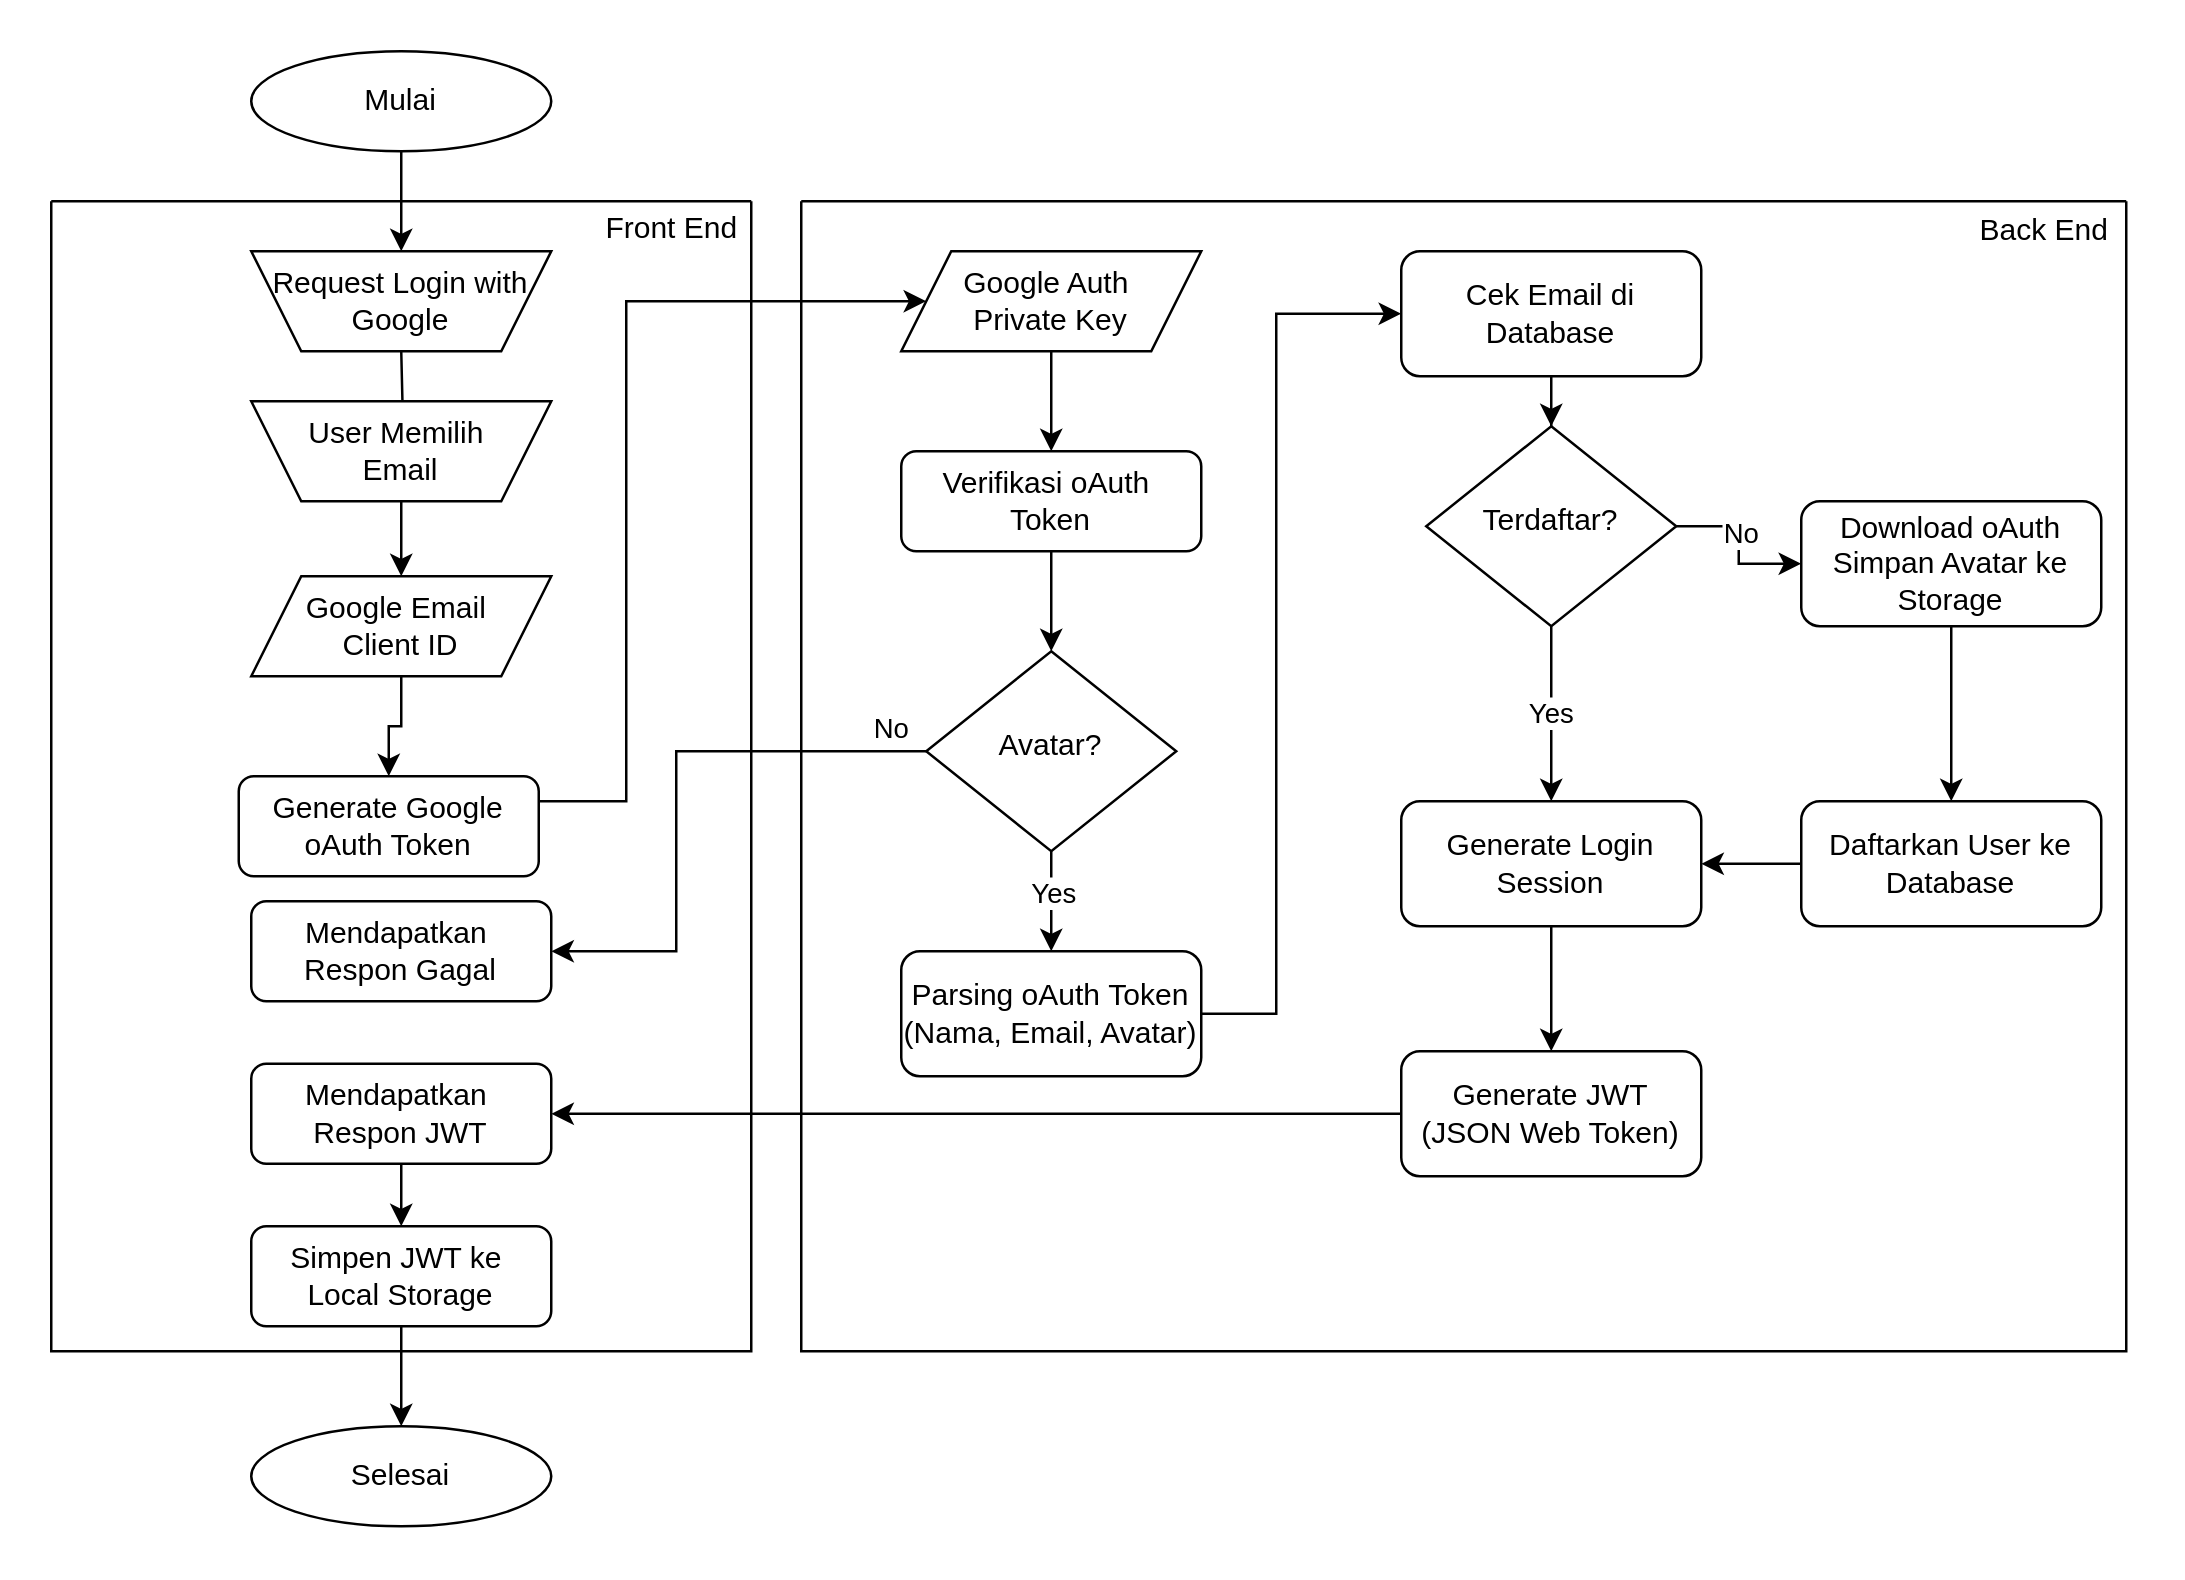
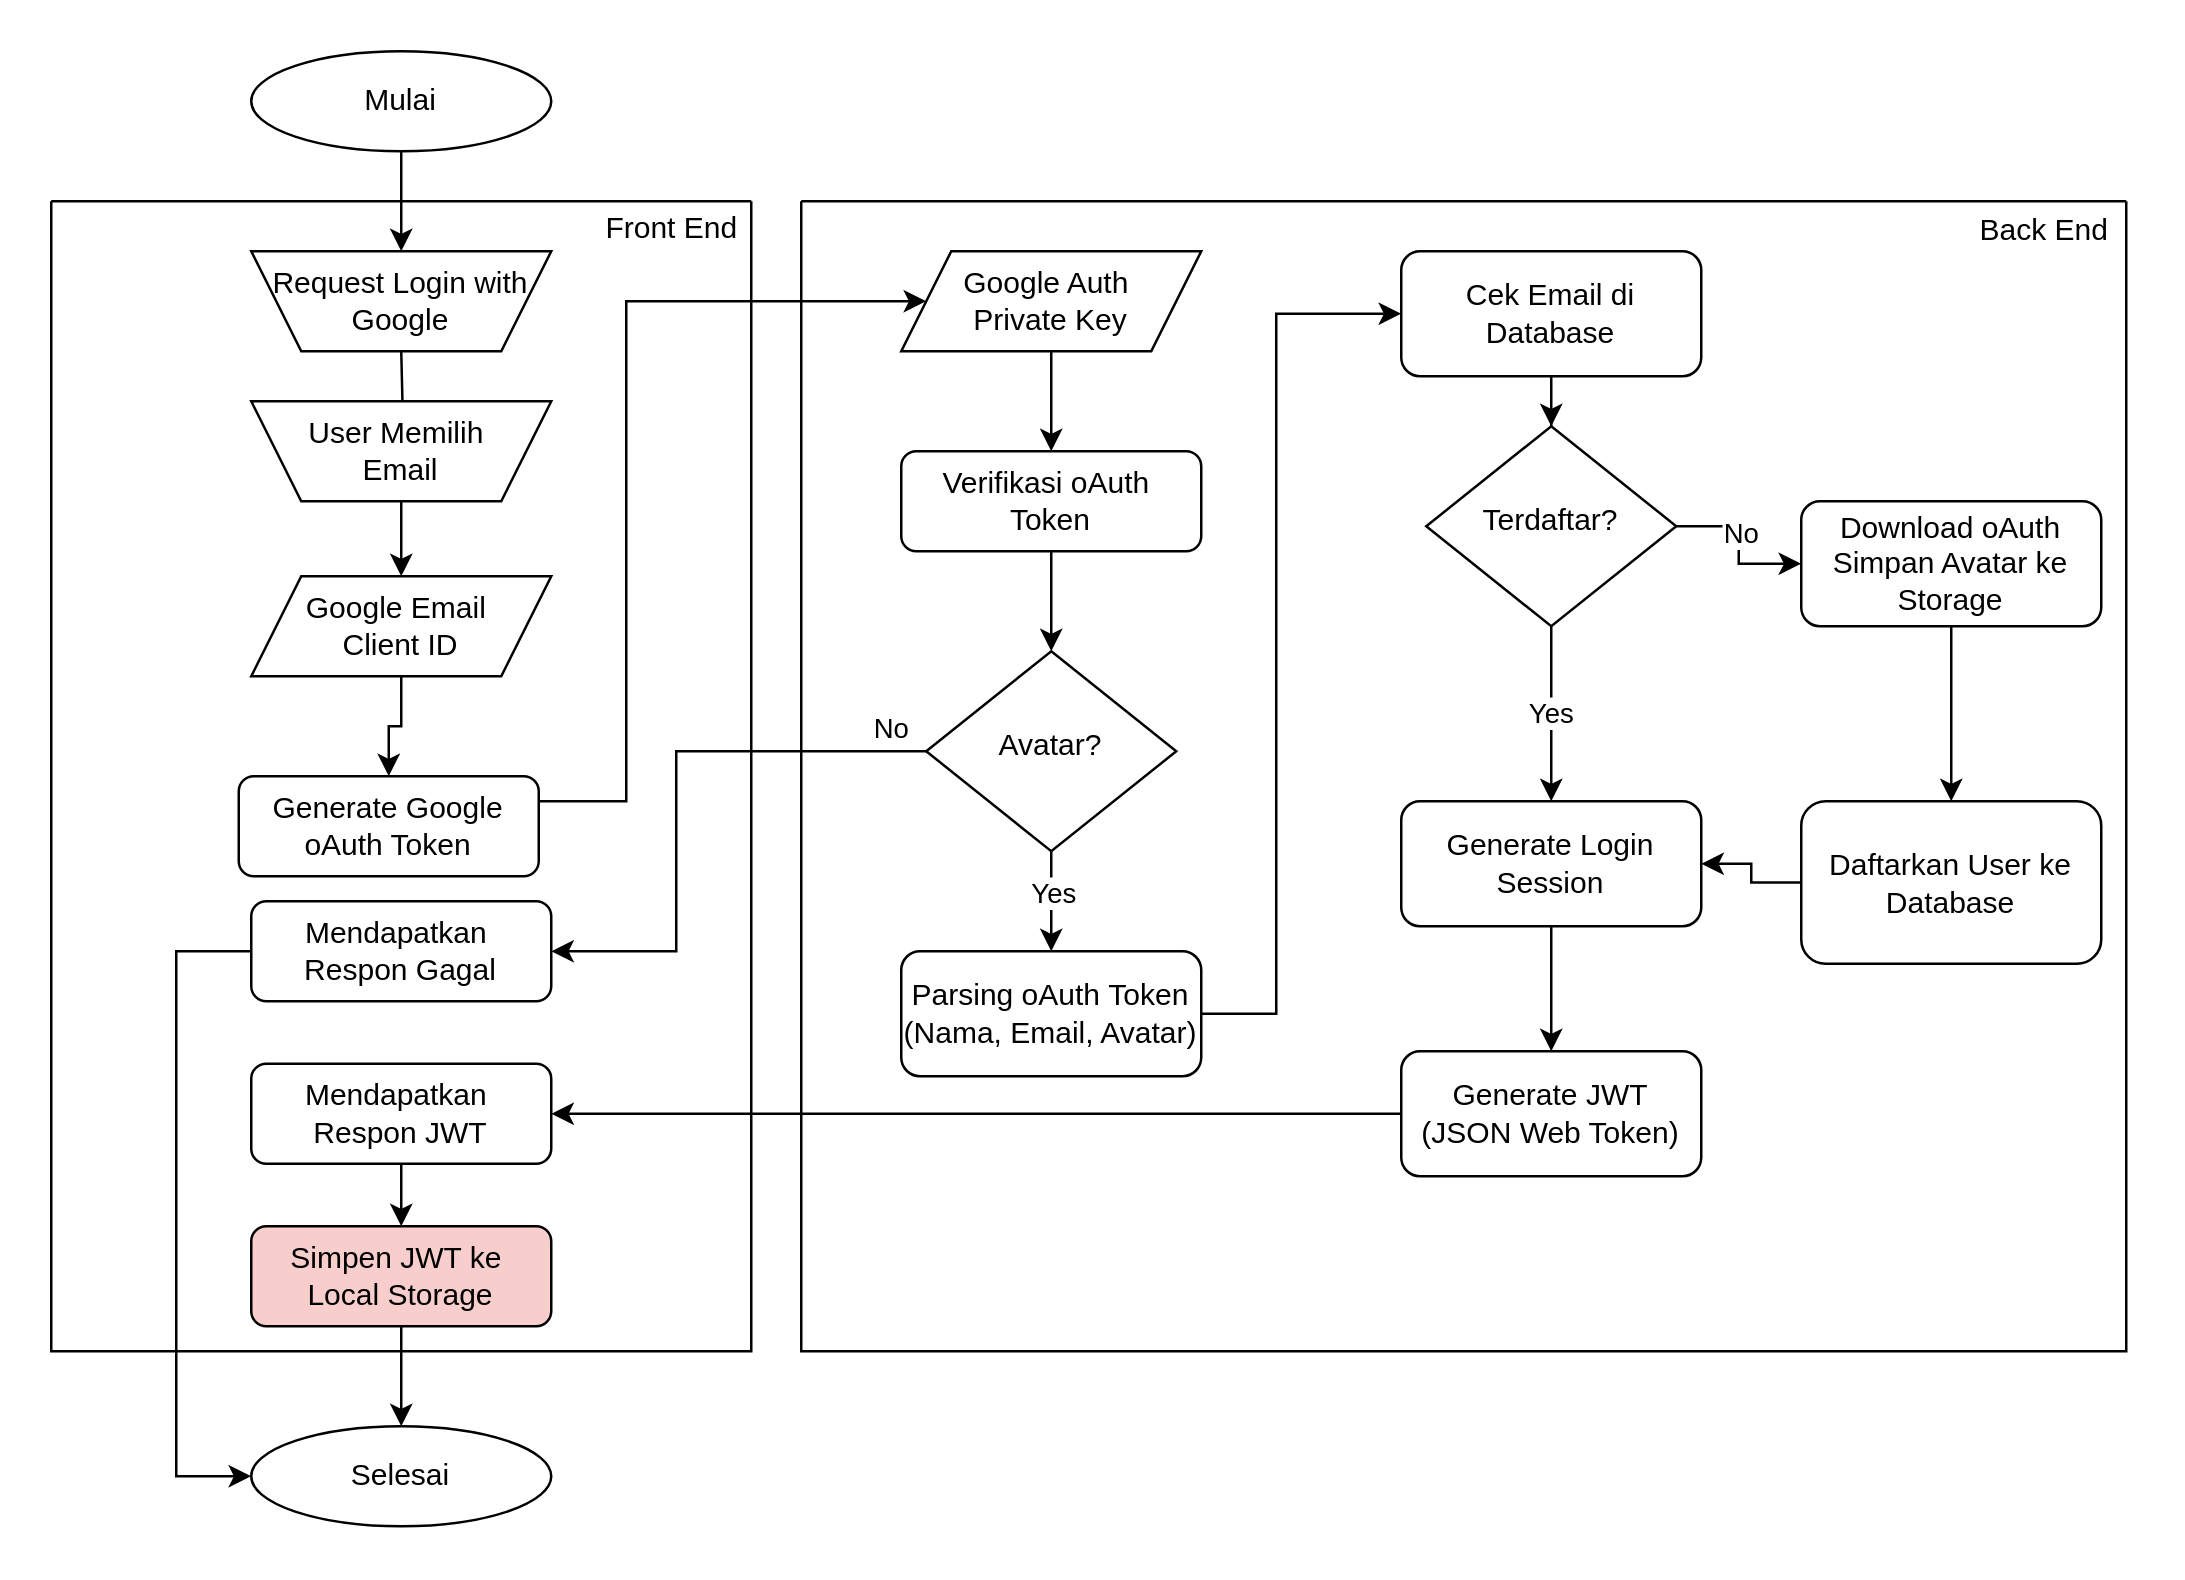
(1951, 864) -> (1951, 883)
none -> (176, 1111)
(401, 1276) -> (401, 1276)
